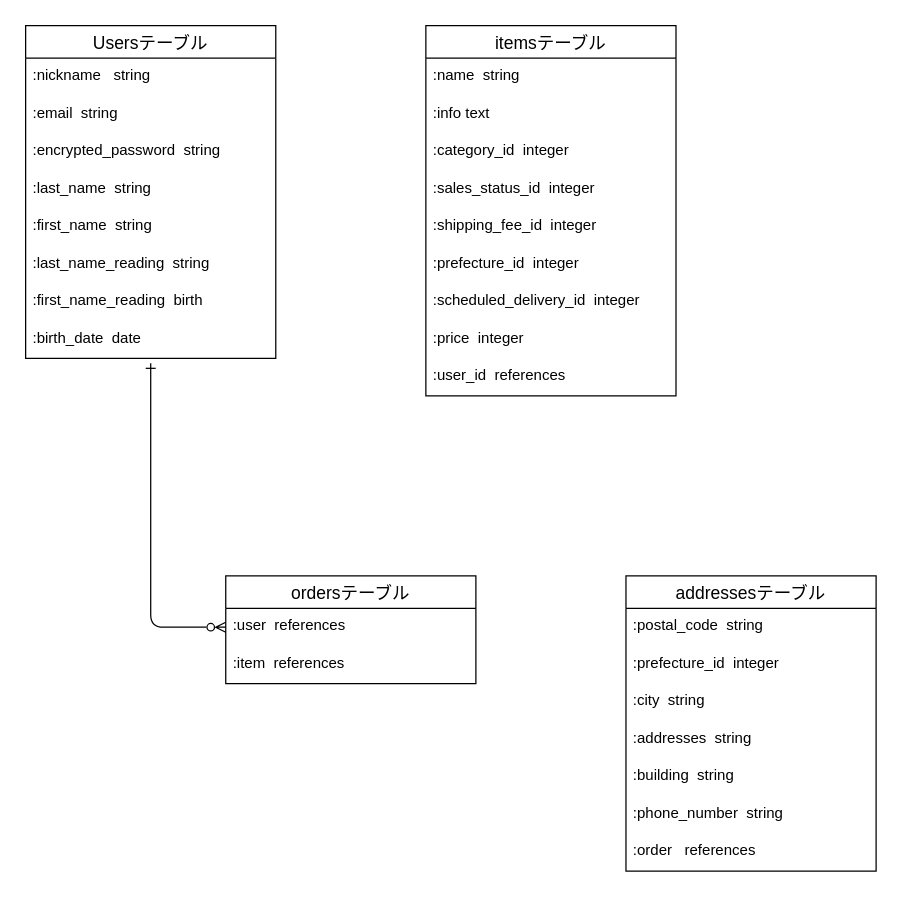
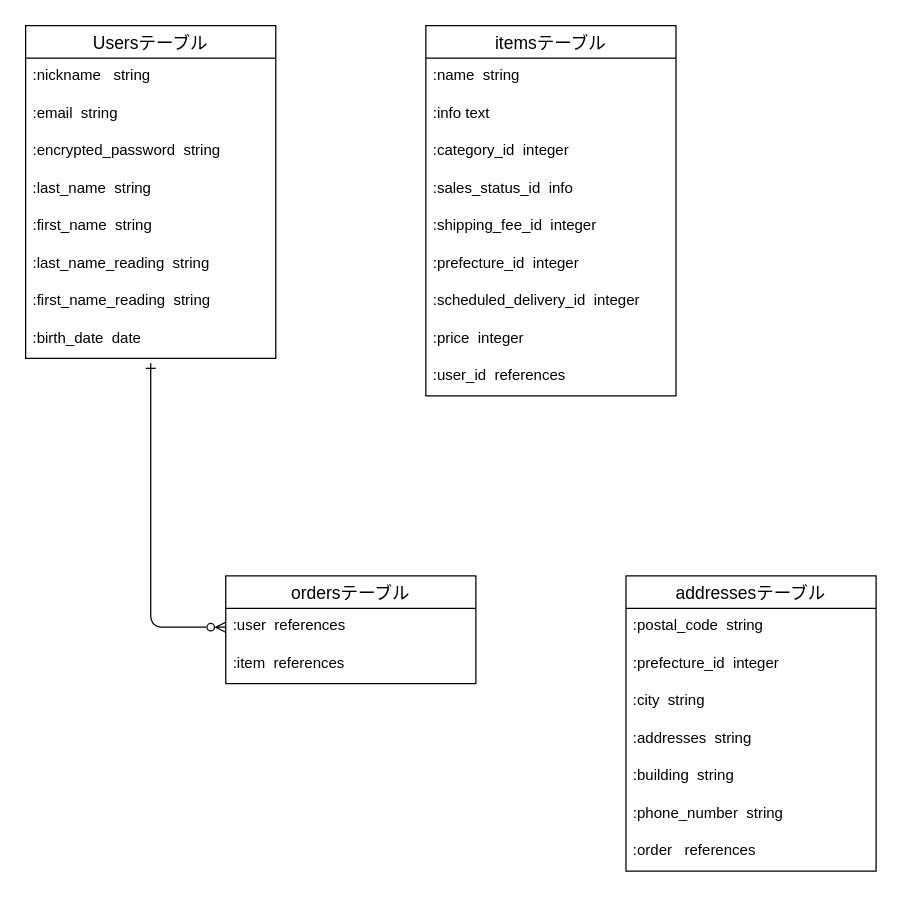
(528, 188) -> (515, 188)
(132, 300) -> (136, 300)
